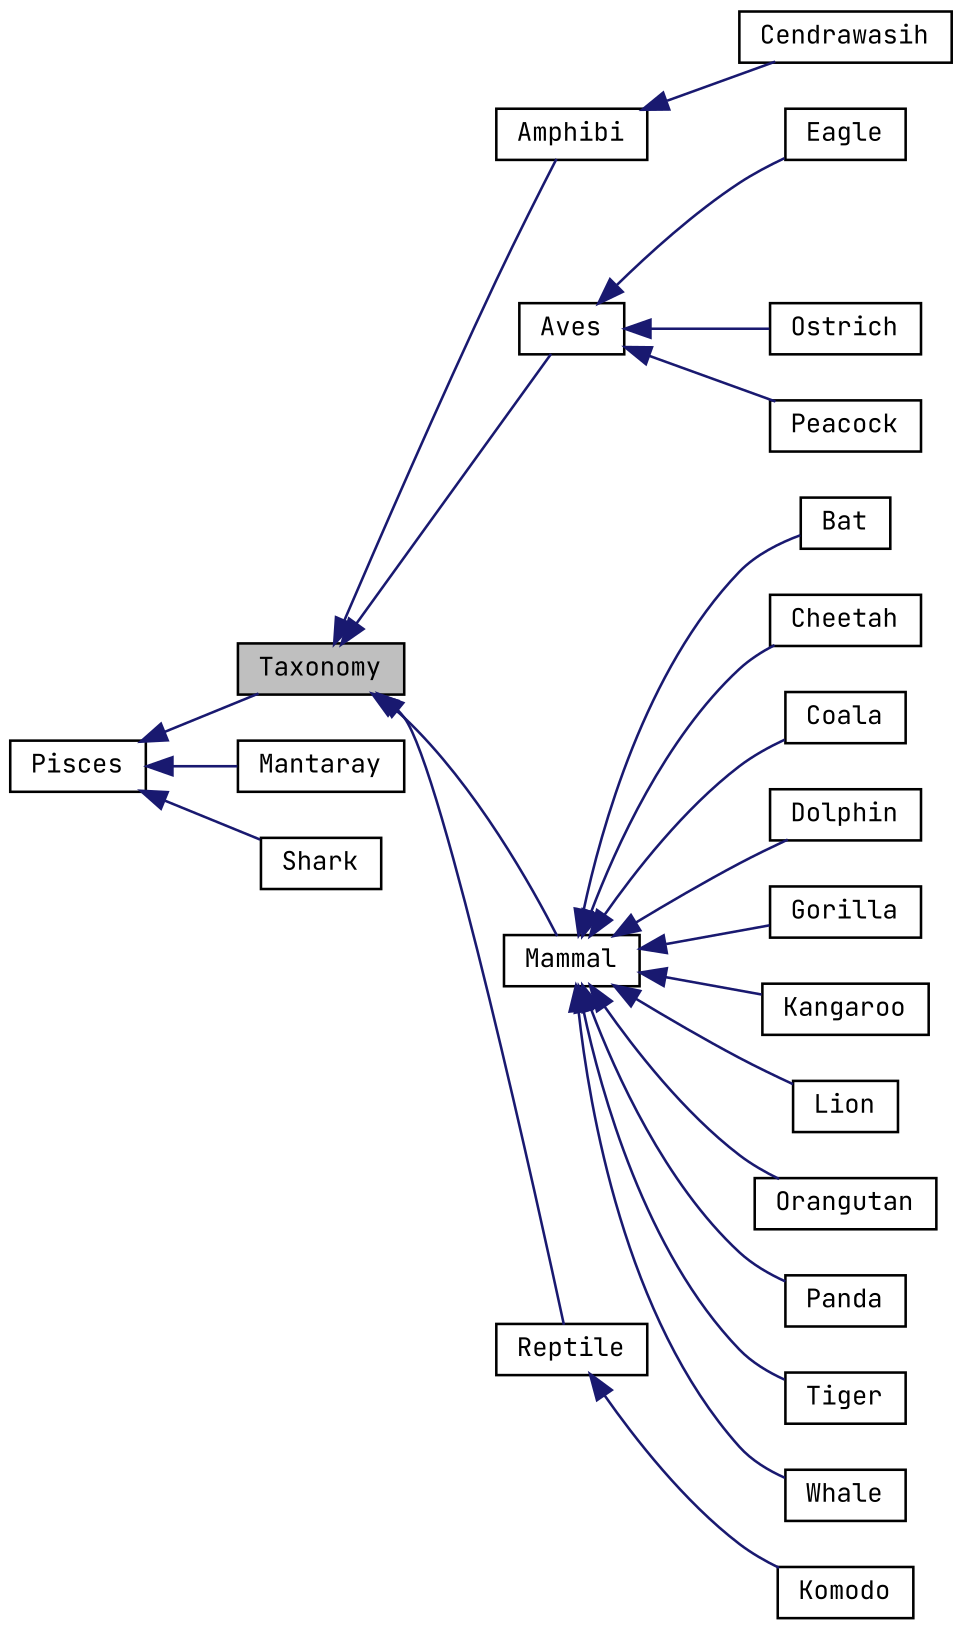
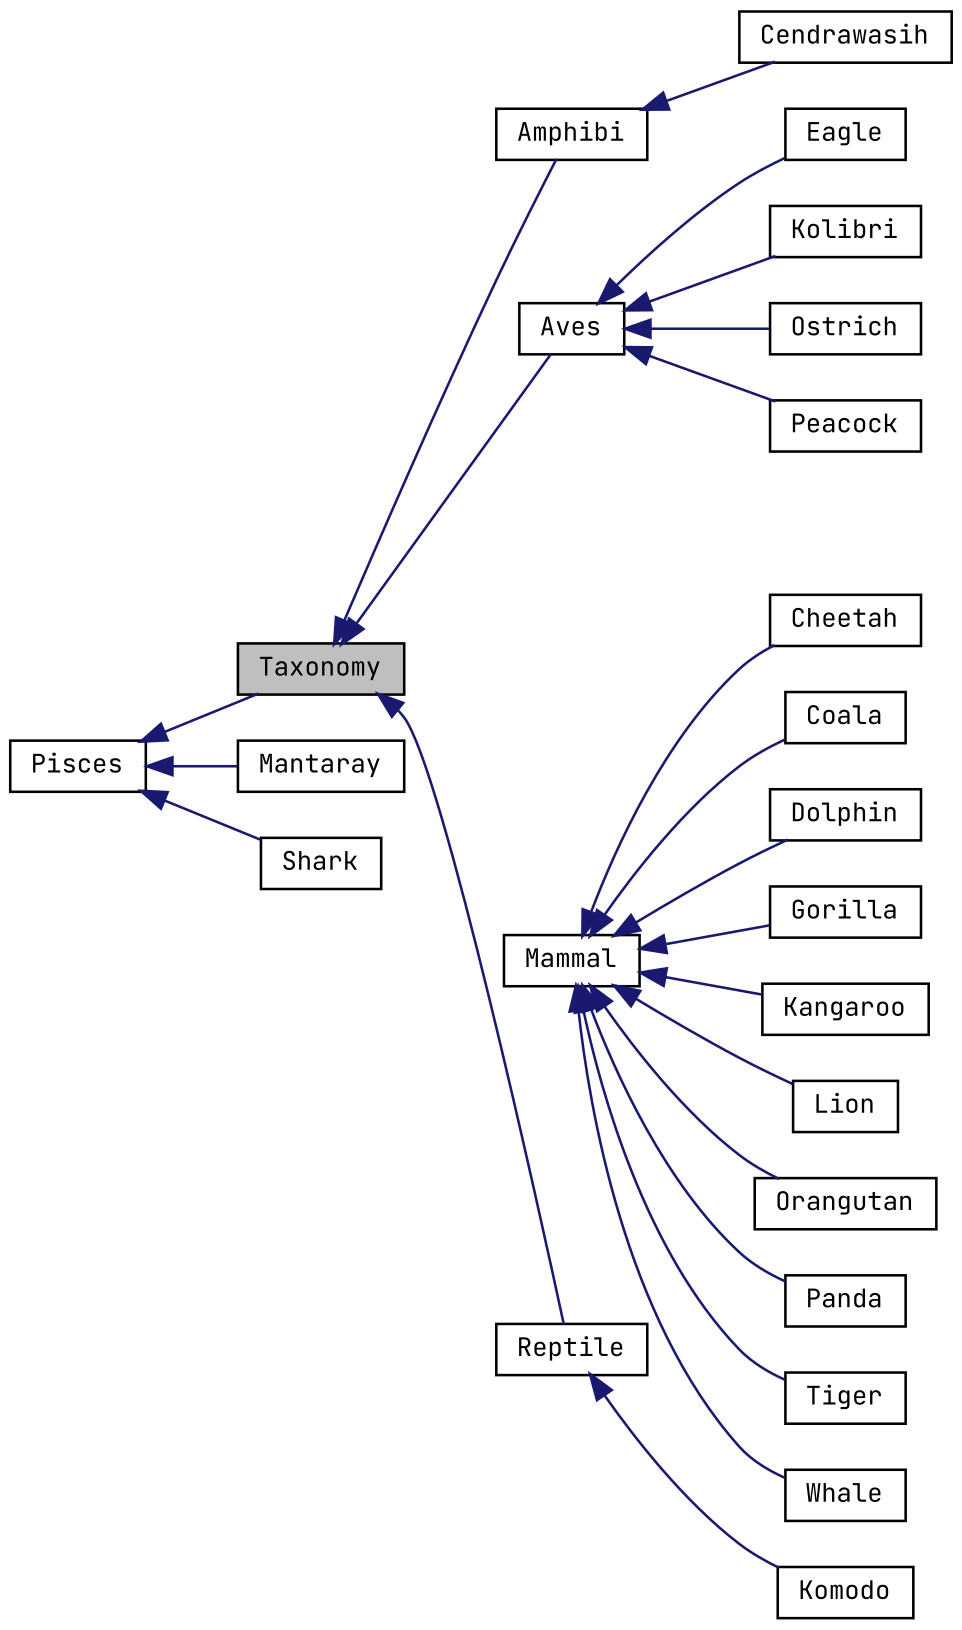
none -> (846, 232)
(846, 523) -> none
(485, 815) -> none
